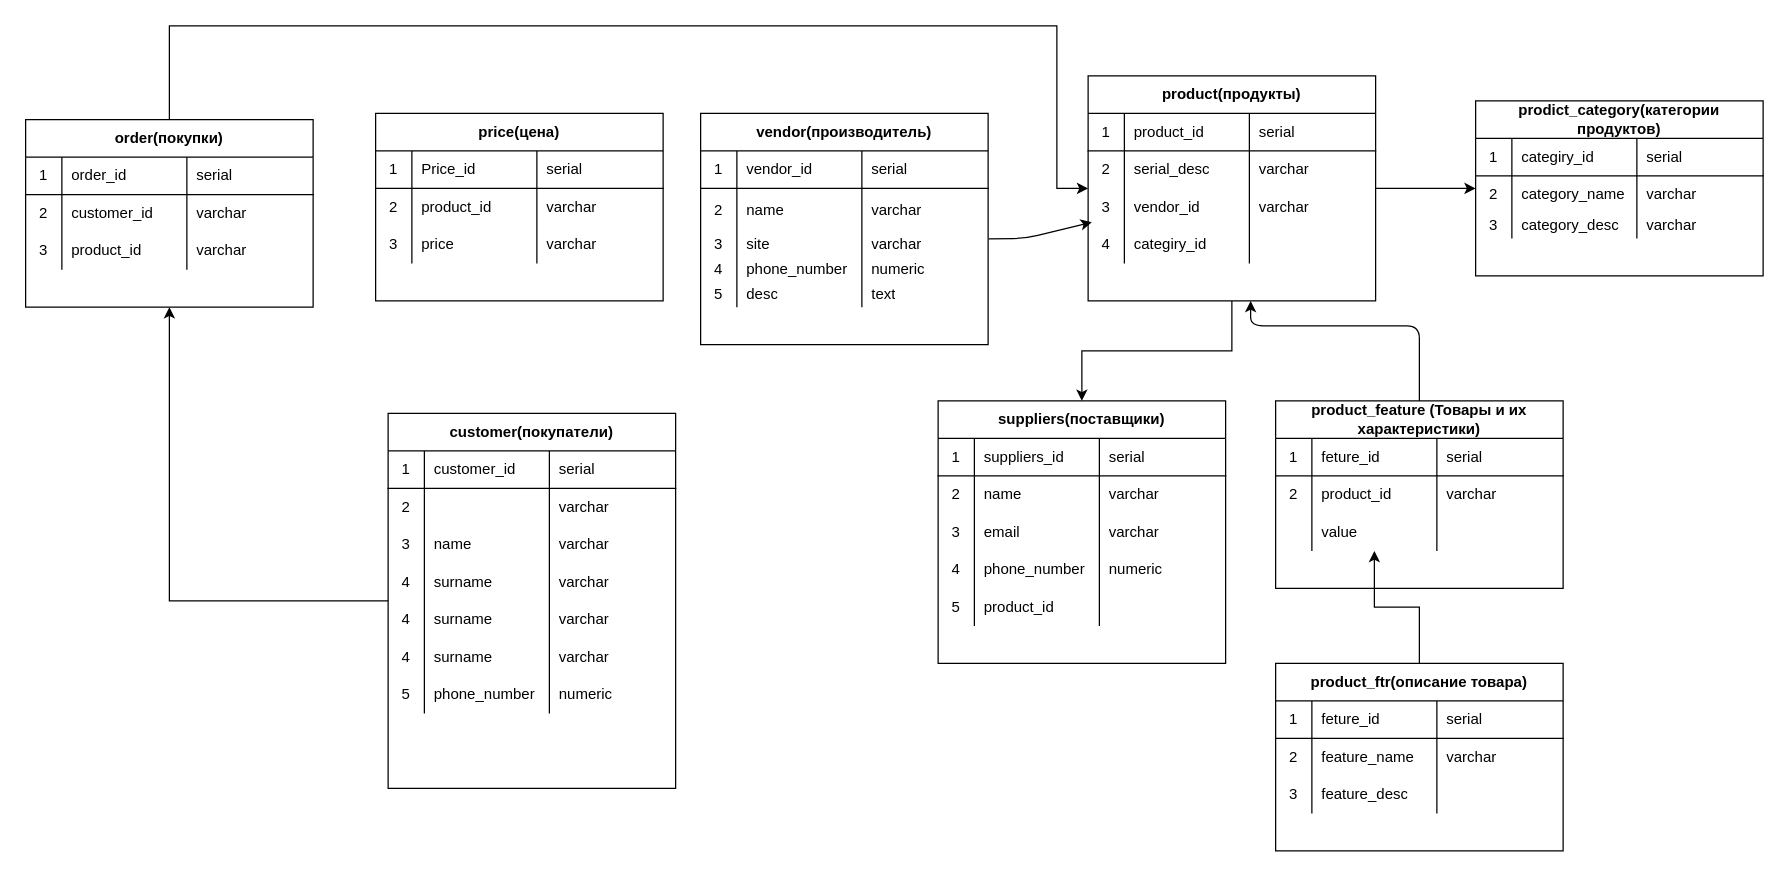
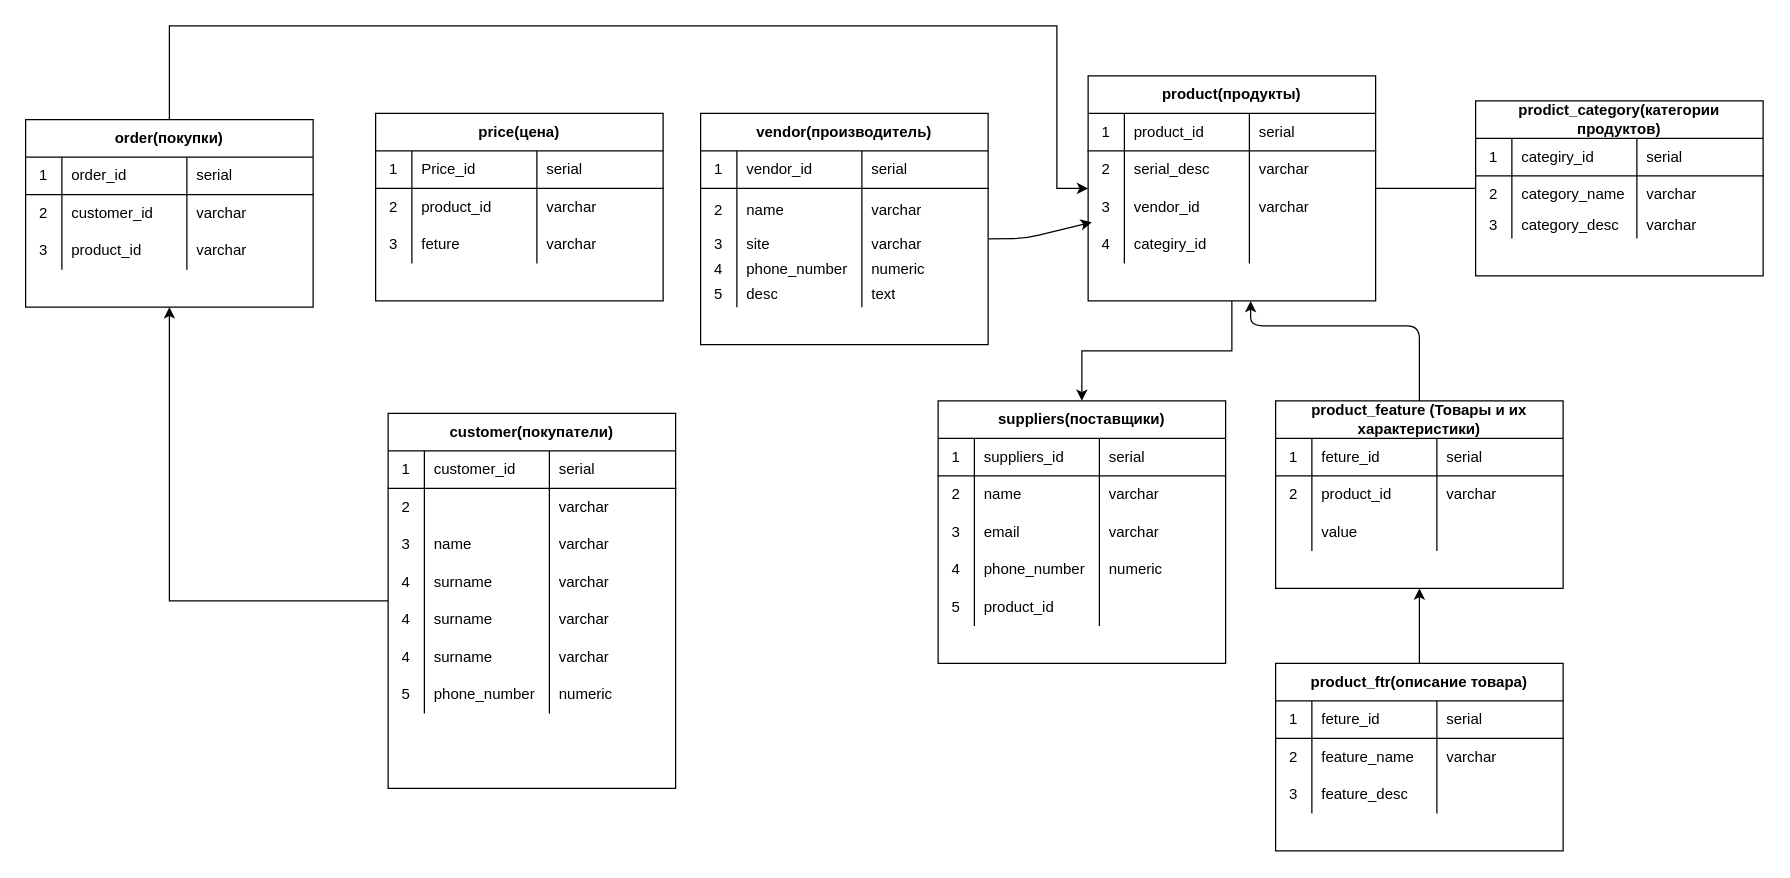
(1466, 188) -> (1468, 188)
(441, 244) -> (447, 244)
(1374, 607) -> (1419, 603)
